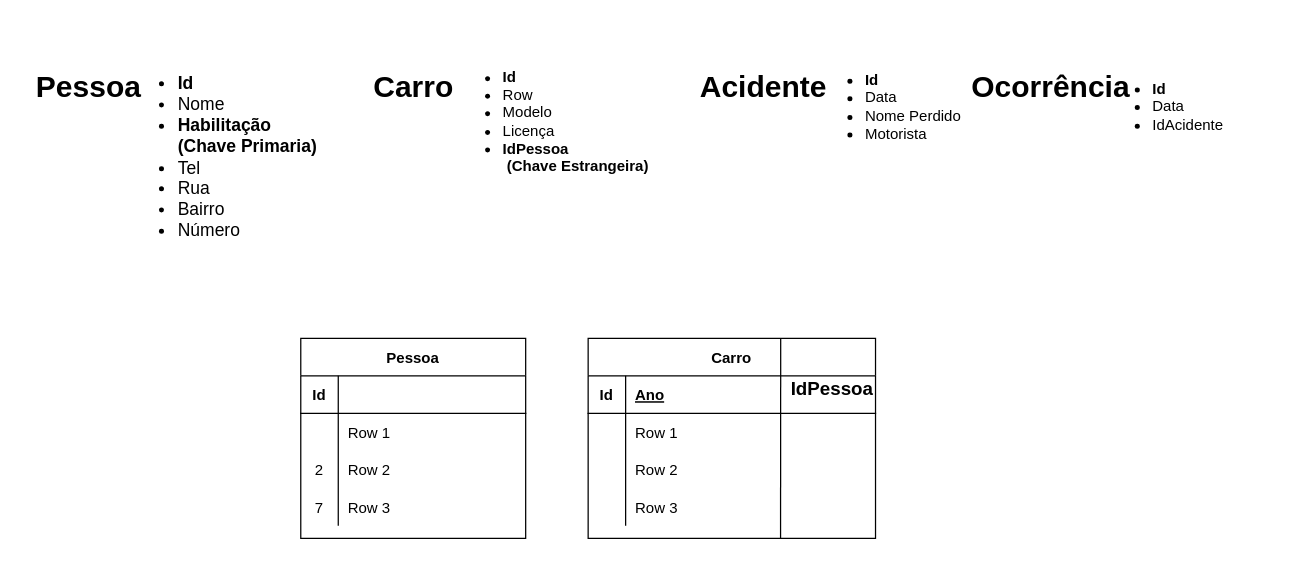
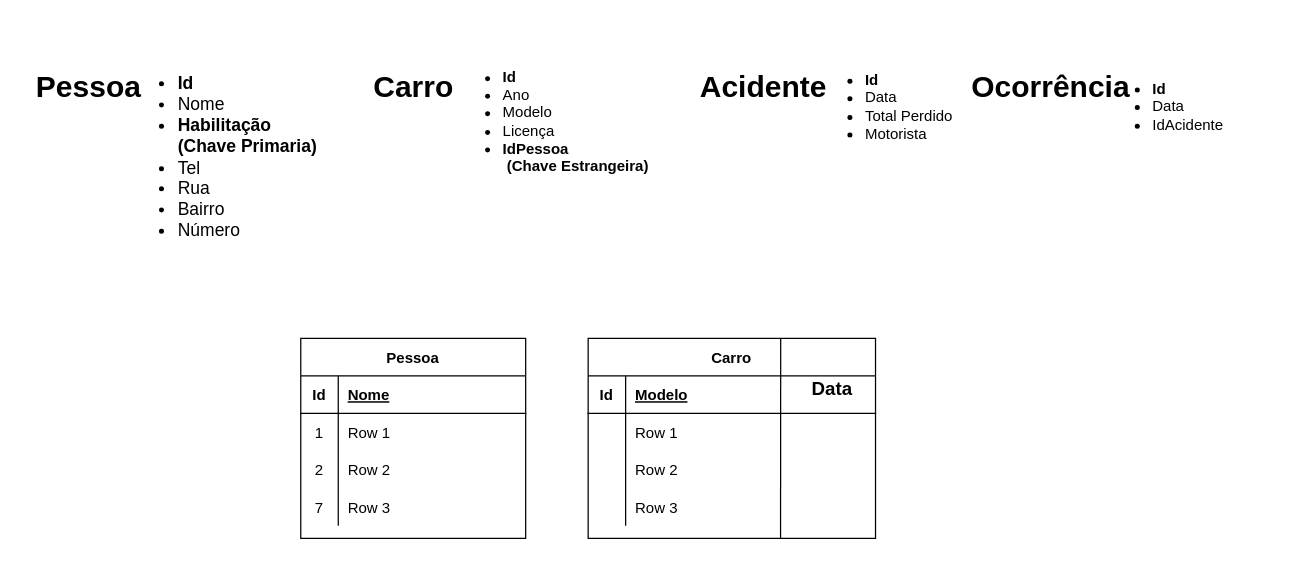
(862, 107) -> (864, 107)
(552, 119) -> (552, 119)
(833, 388) -> (833, 388)
none -> (432, 395)
(648, 395) -> (658, 395)
none -> (319, 432)
